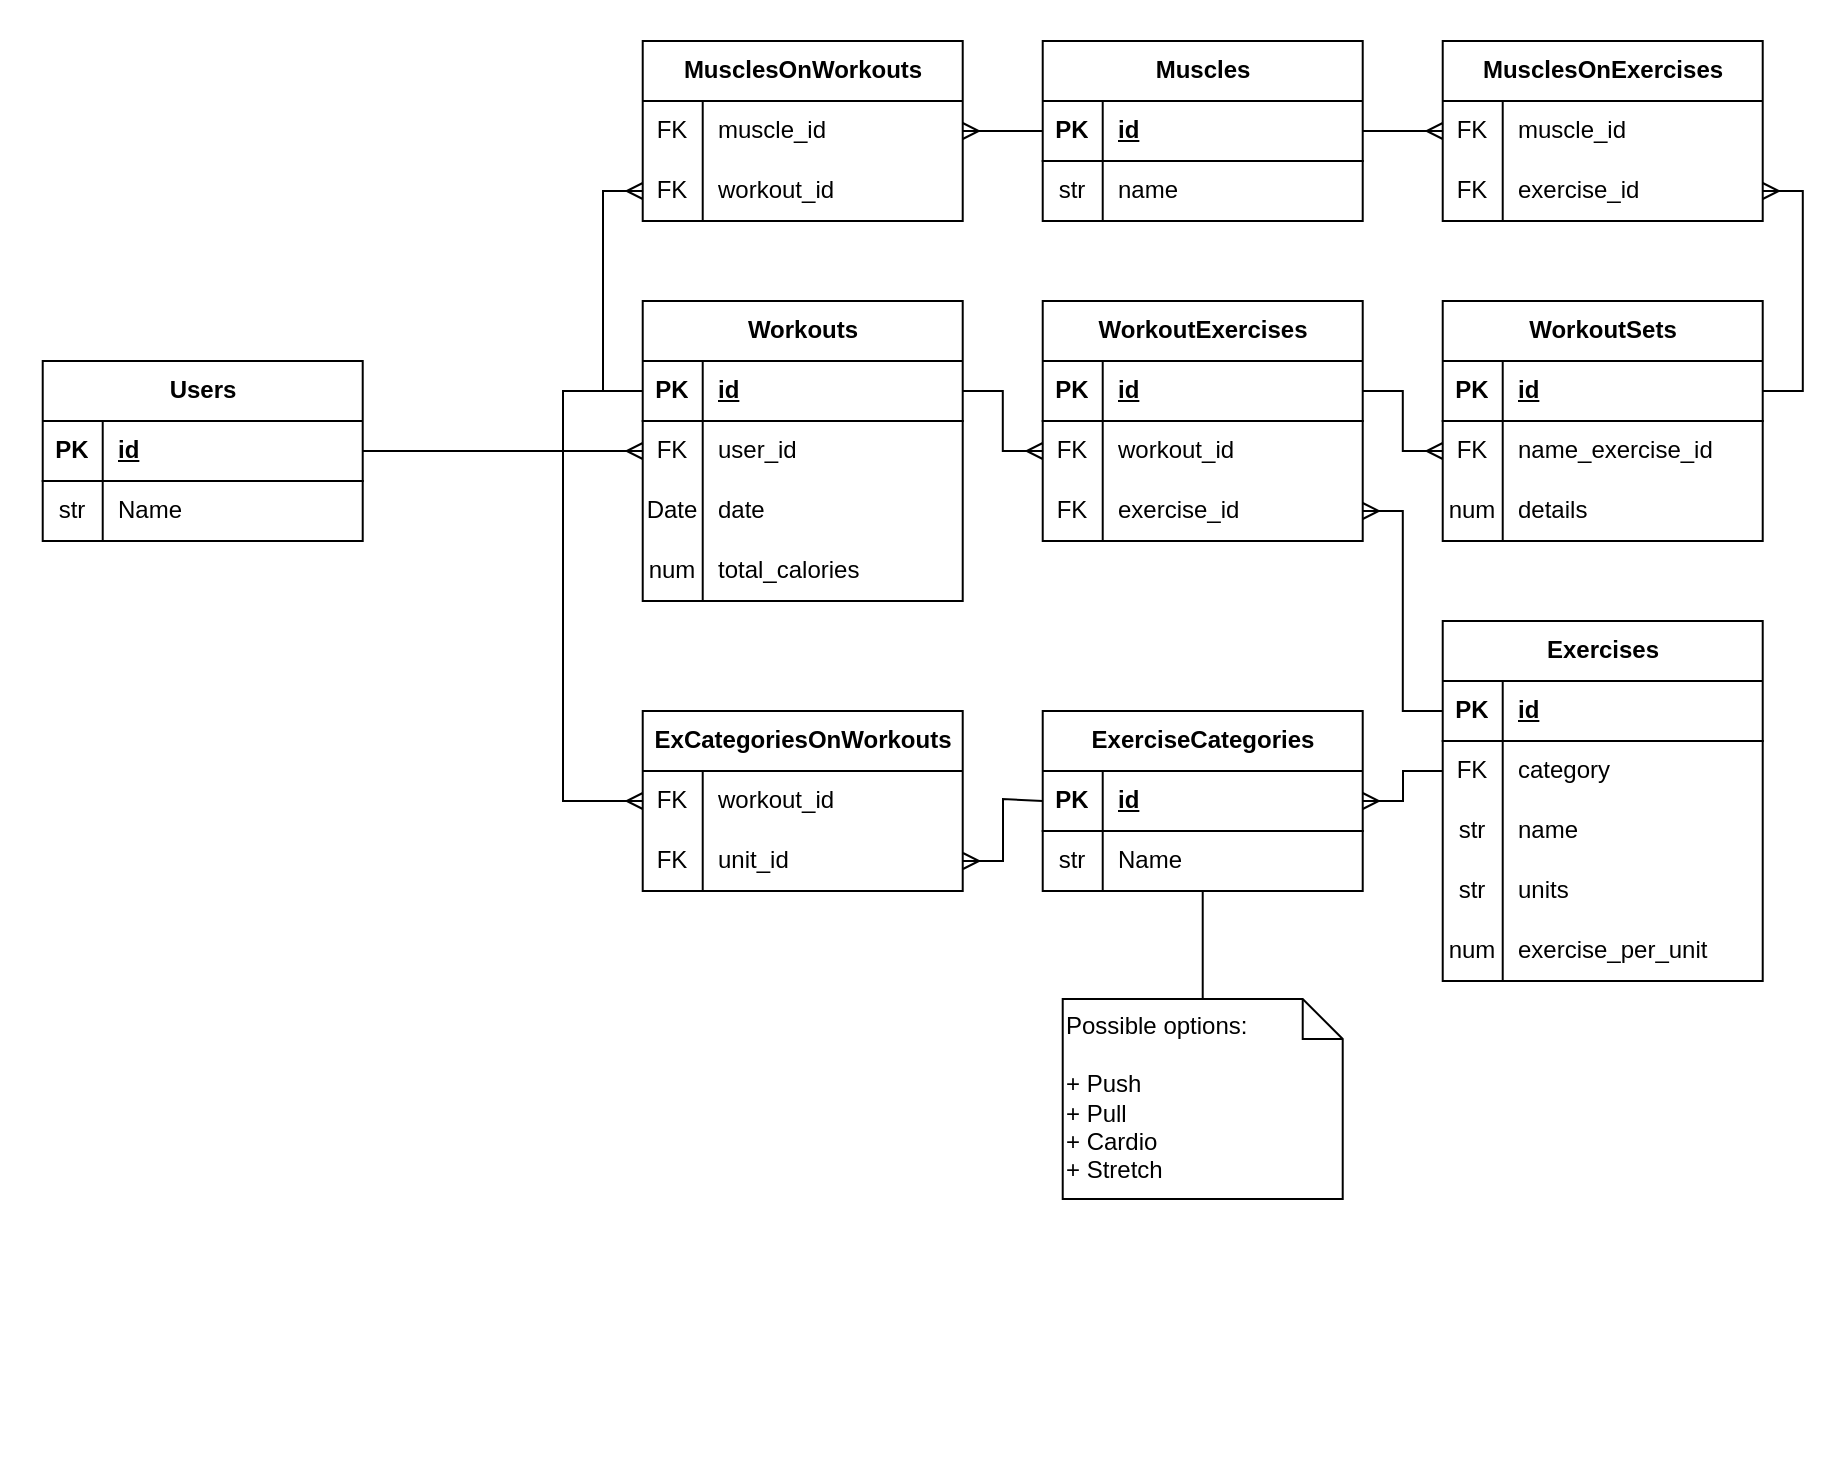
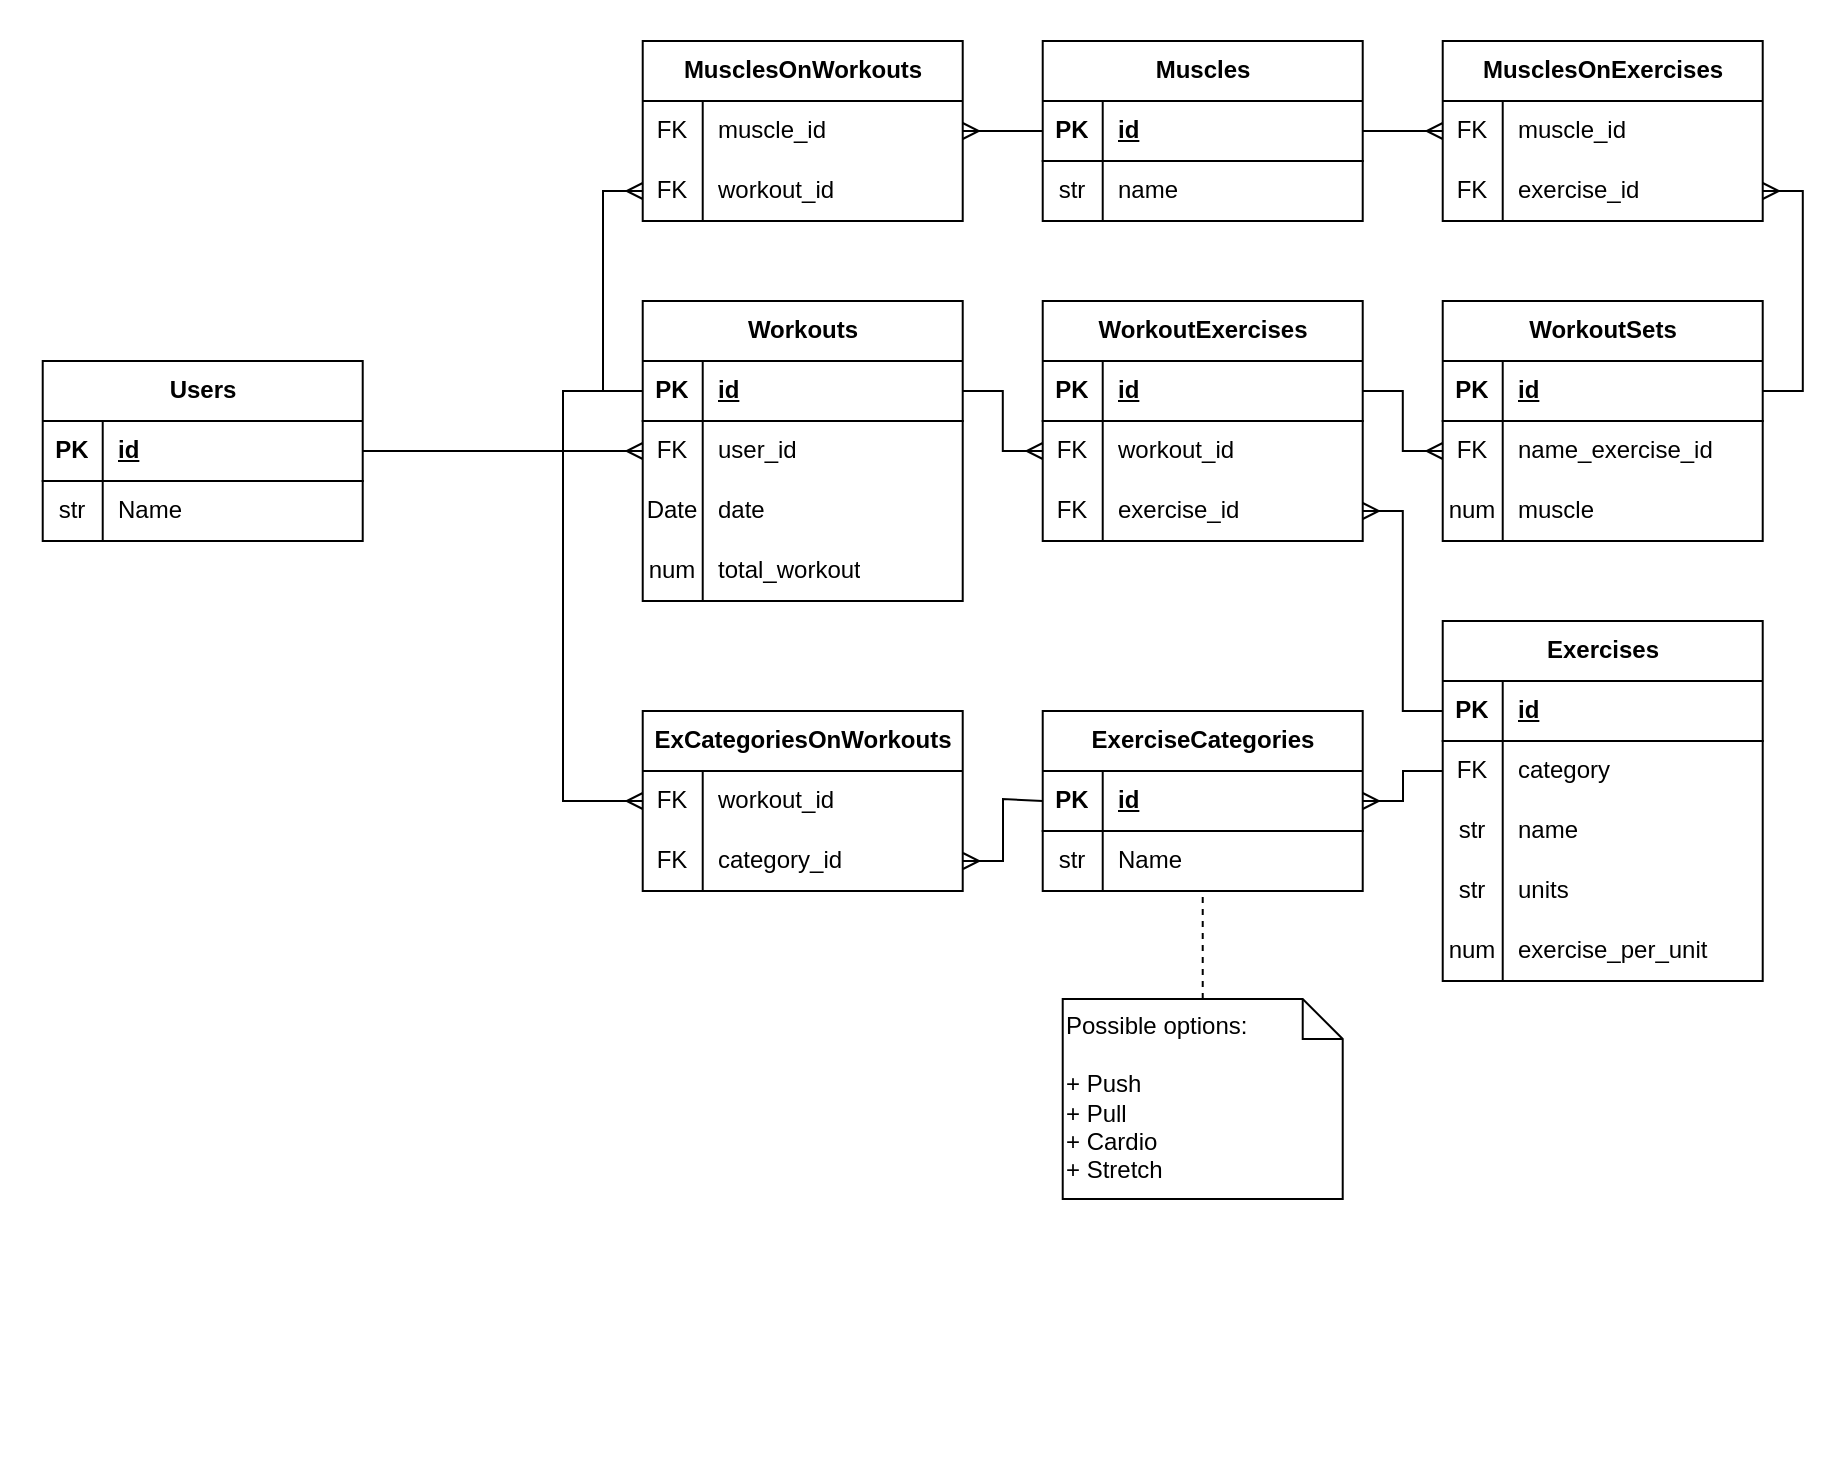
(1560, 511) -> (1556, 511)
(804, 571) -> (803, 571)
(760, 861) -> (790, 861)
(1203, 945) -> (1203, 945)
